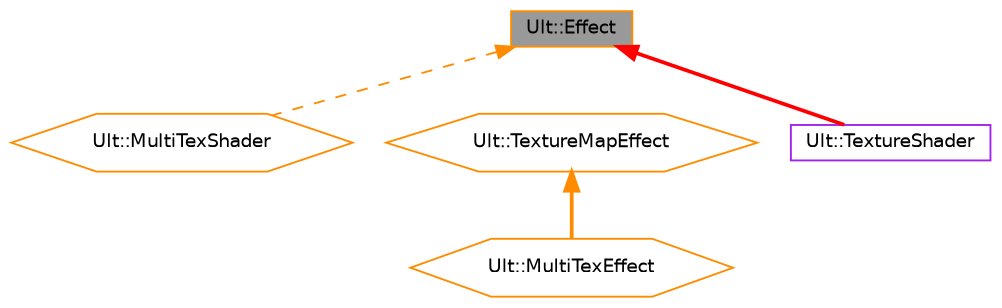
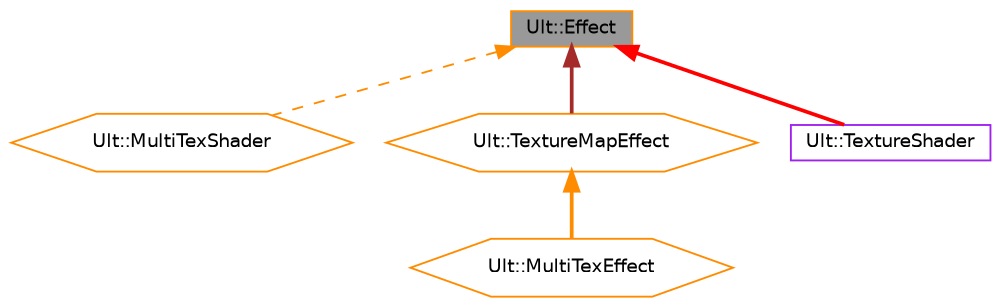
none -> (572, 90)
